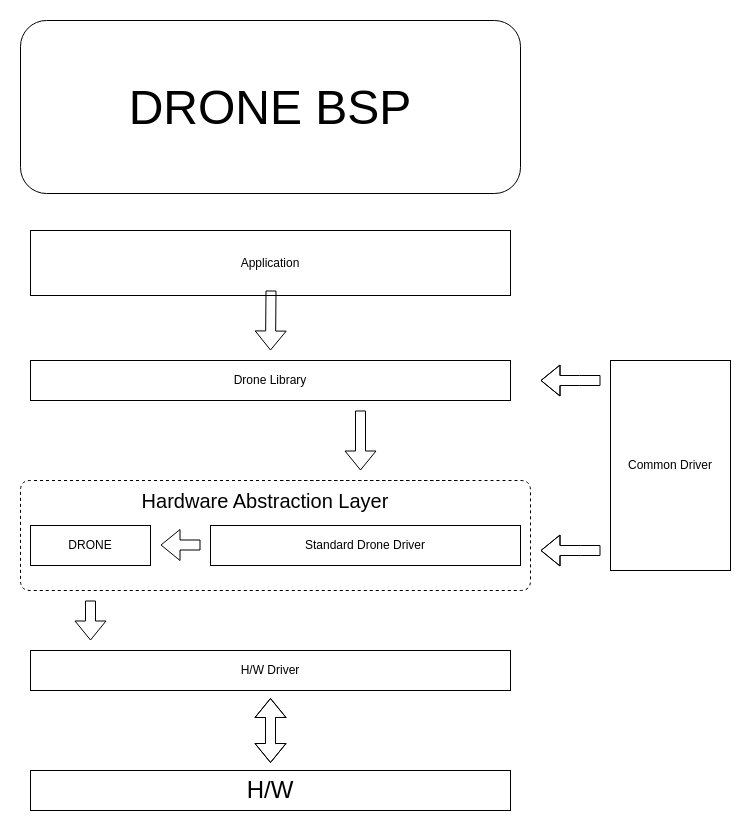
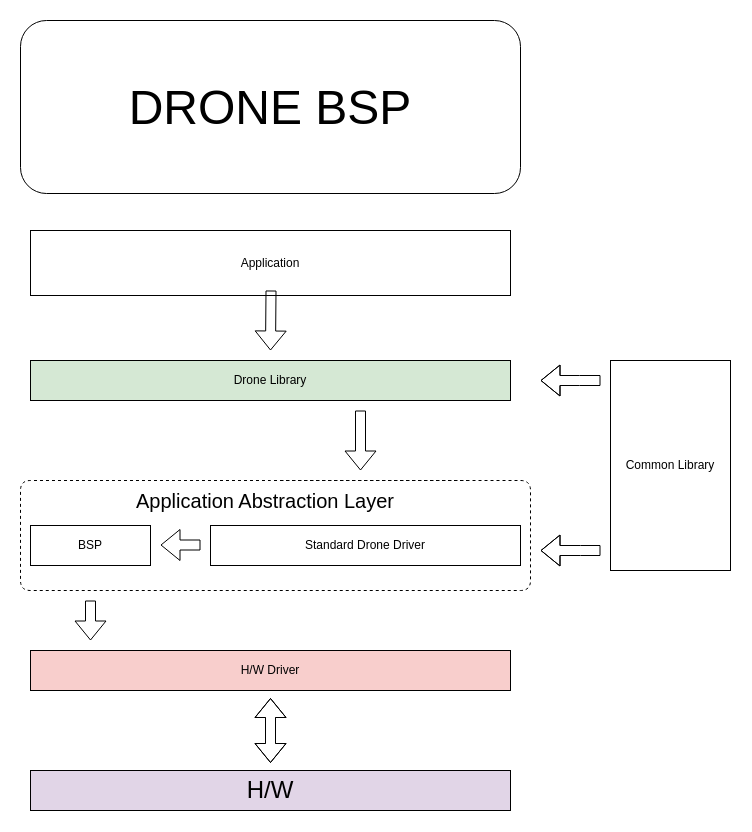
(271, 381) -> (271, 381)
(671, 466) -> (671, 466)
(266, 501) -> (266, 501)
(91, 546) -> (91, 546)
(271, 671) -> (271, 671)
(271, 791) -> (271, 791)
